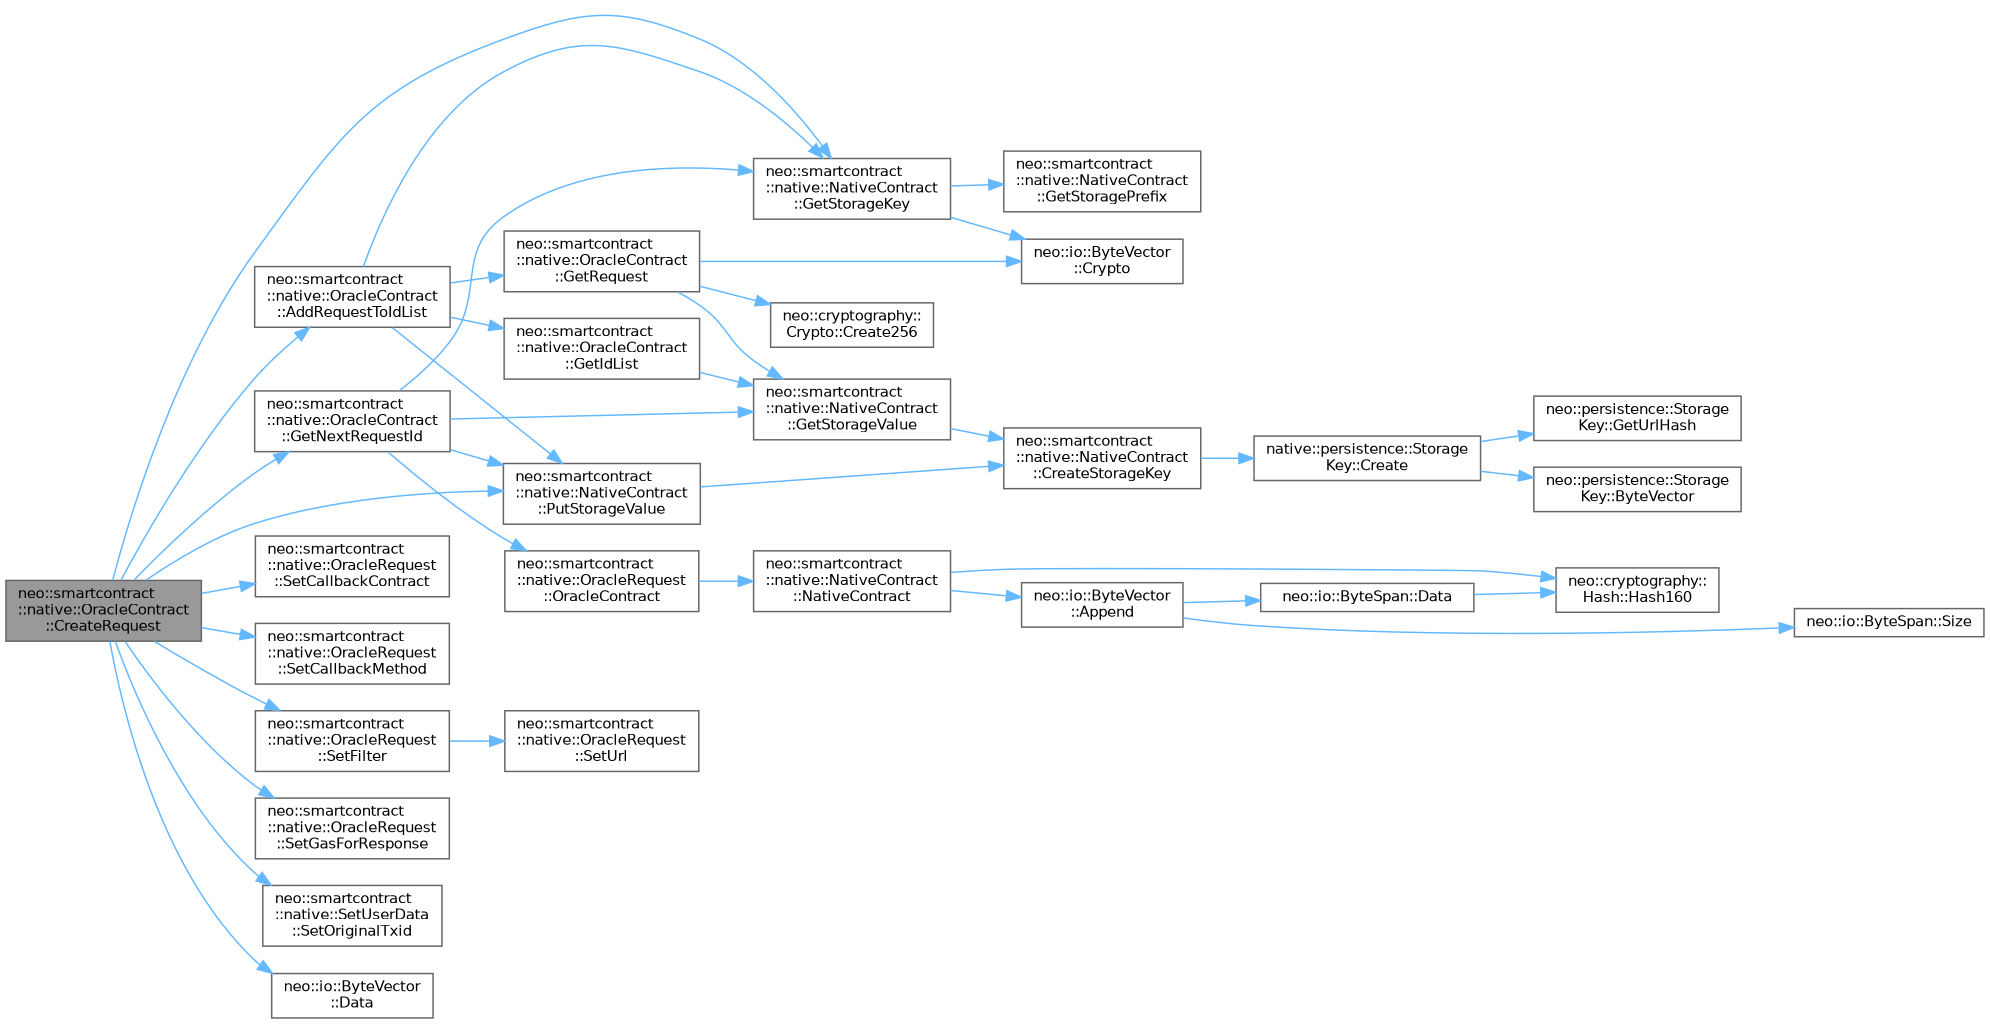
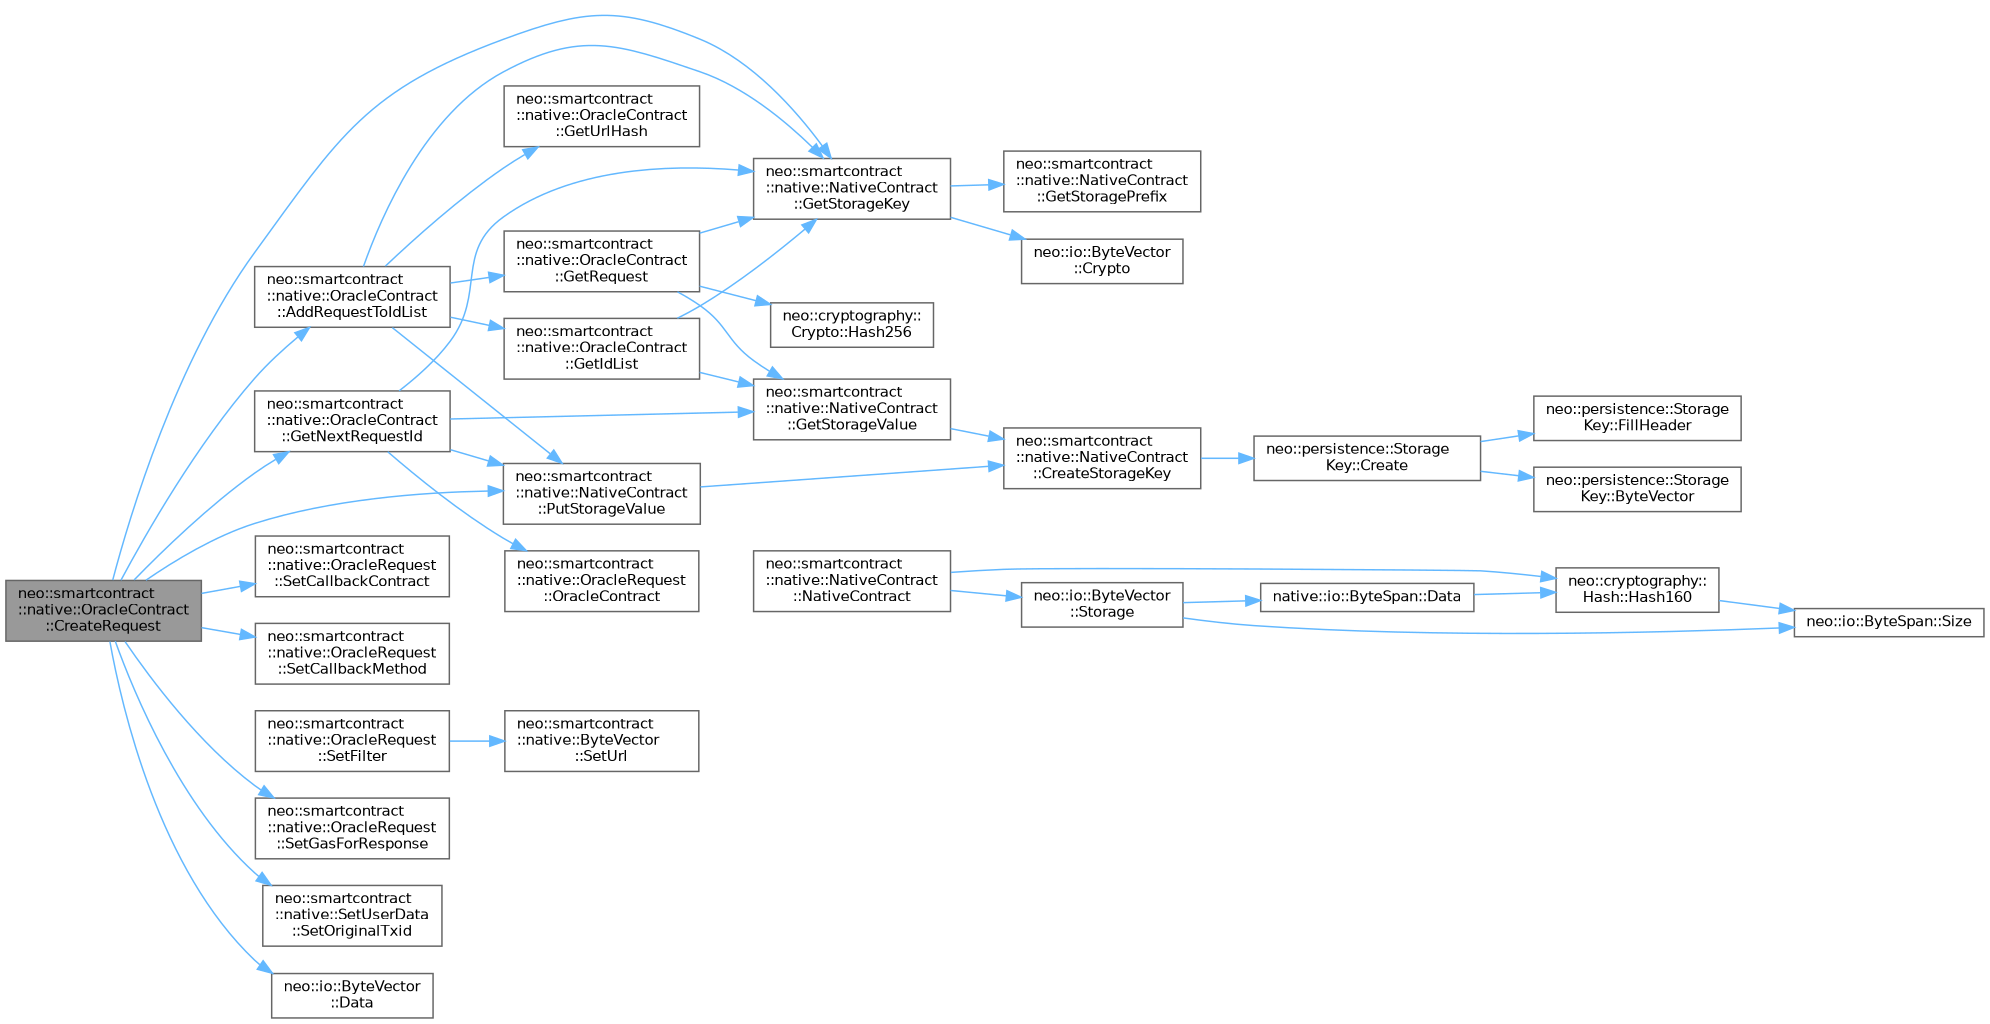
none -> (602, 116)
(853, 261) -> (719, 227)
none -> (744, 277)
(852, 325) -> (852, 325)
(1637, 418) -> (1637, 418)
(1367, 458) -> (1367, 458)
(718, 581) -> none
(1367, 597) -> (1367, 597)
(1102, 605) -> (1102, 605)
none -> (1749, 605)
(210, 674) -> none
(602, 741) -> (602, 741)
